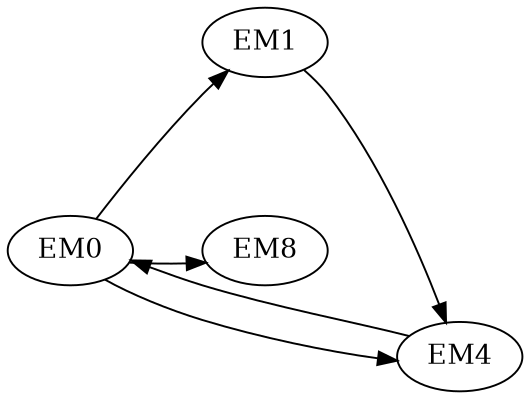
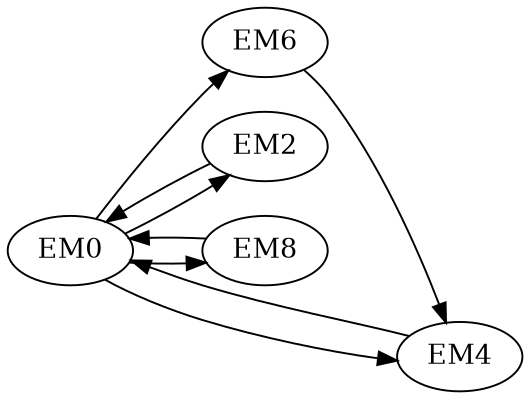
(265, 42) -> (265, 42)
none -> (265, 147)
none -> (177, 238)
